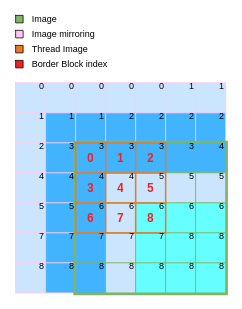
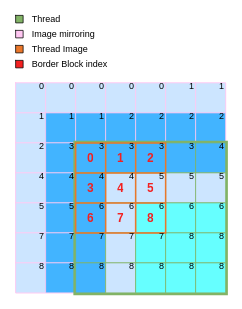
(44, 19) -> (47, 19)
